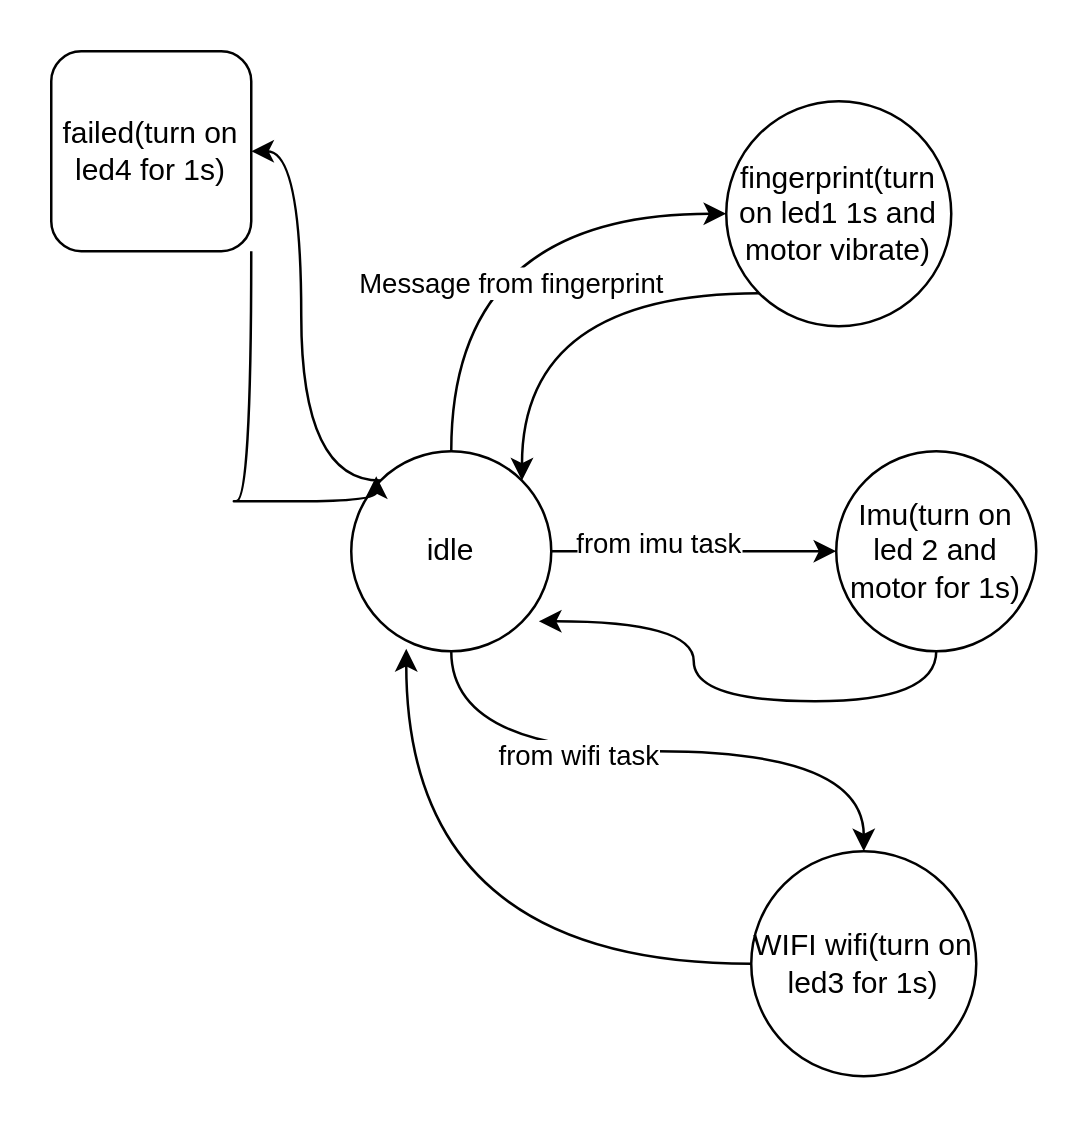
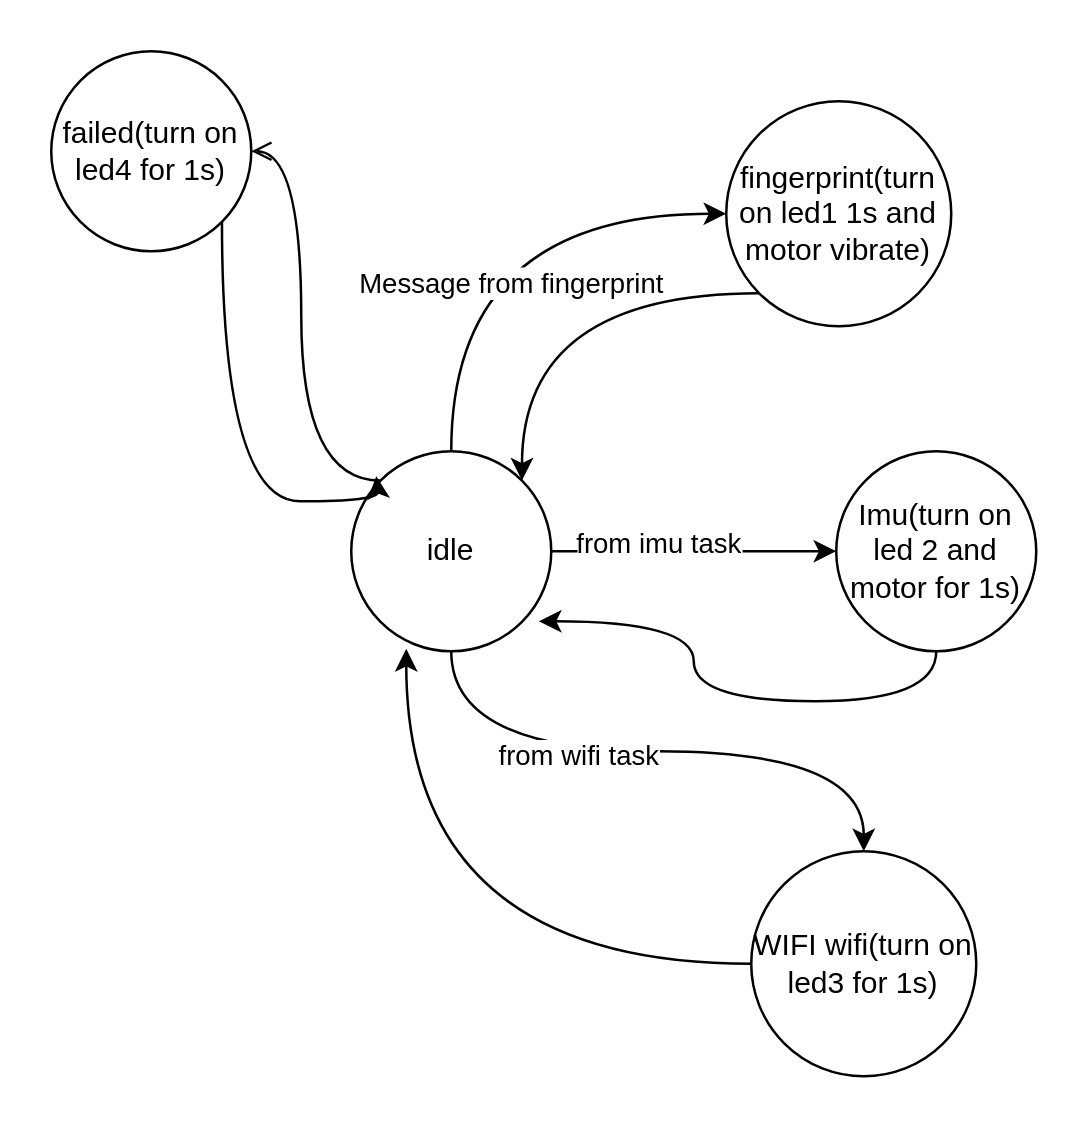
(151, 151) -> (151, 151)
(294, 197) -> (291, 195)
